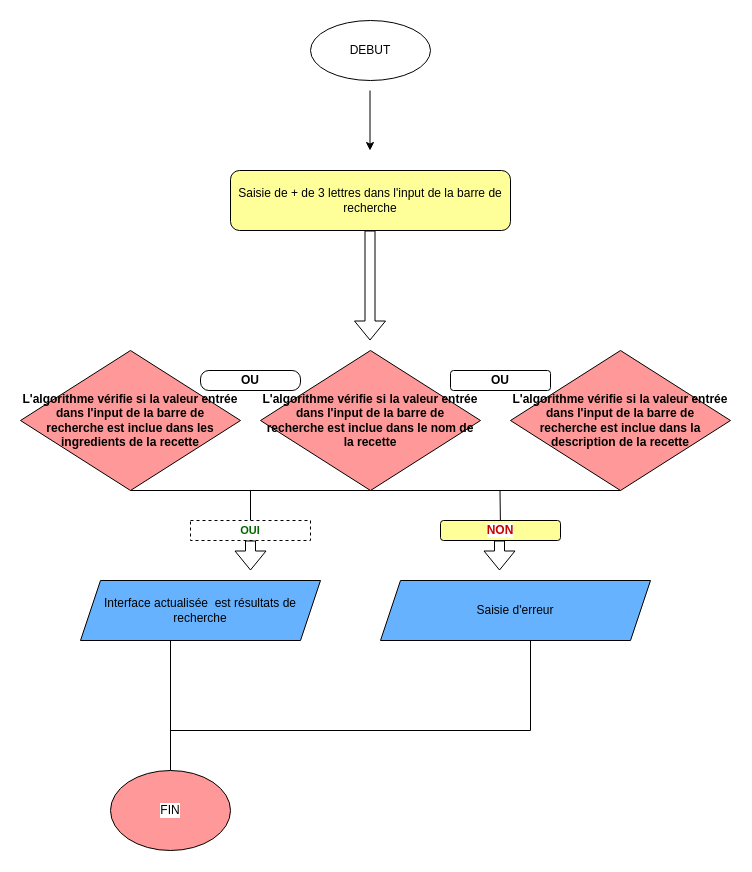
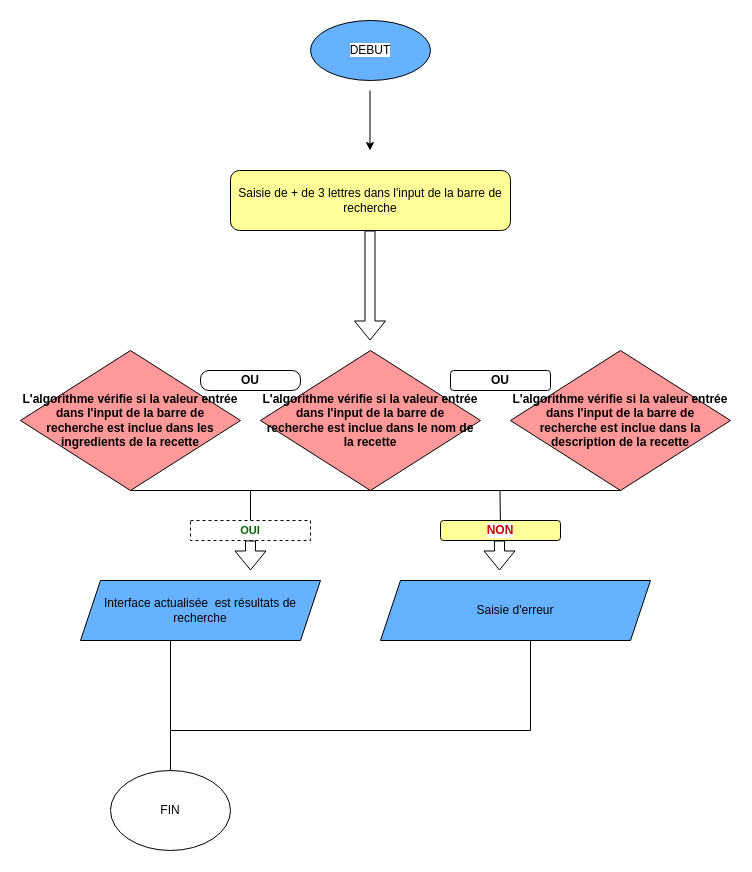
(371, 51) -> (371, 51)
(171, 811) -> (171, 811)
